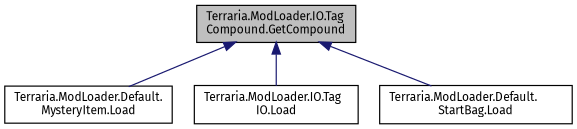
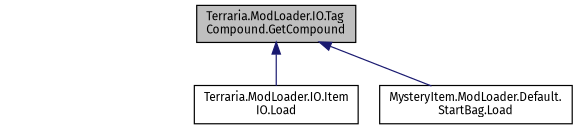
(88, 105) -> none
(276, 105) -> (276, 105)
(476, 105) -> (476, 105)
